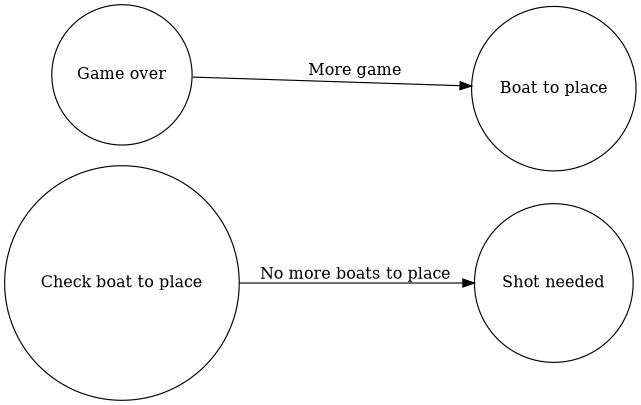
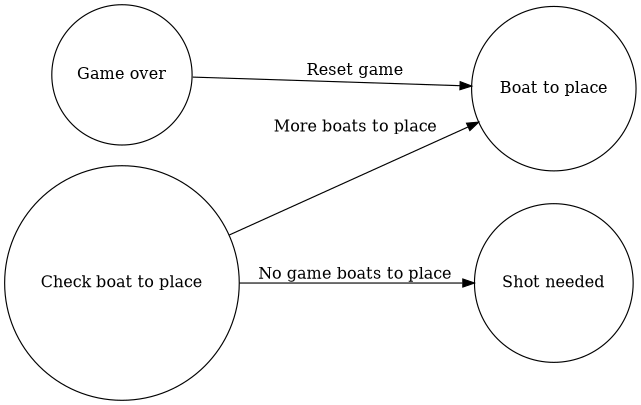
(355, 71) -> (355, 71)
none -> (349, 181)
(355, 274) -> (355, 274)
